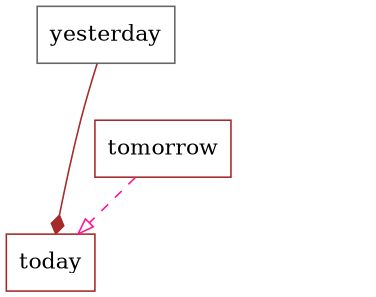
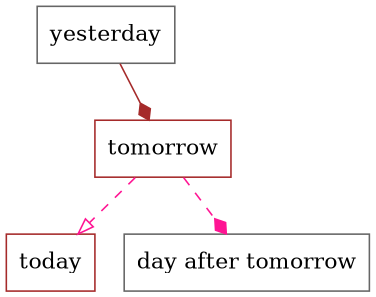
(76, 139) -> (130, 83)
none -> (247, 263)
